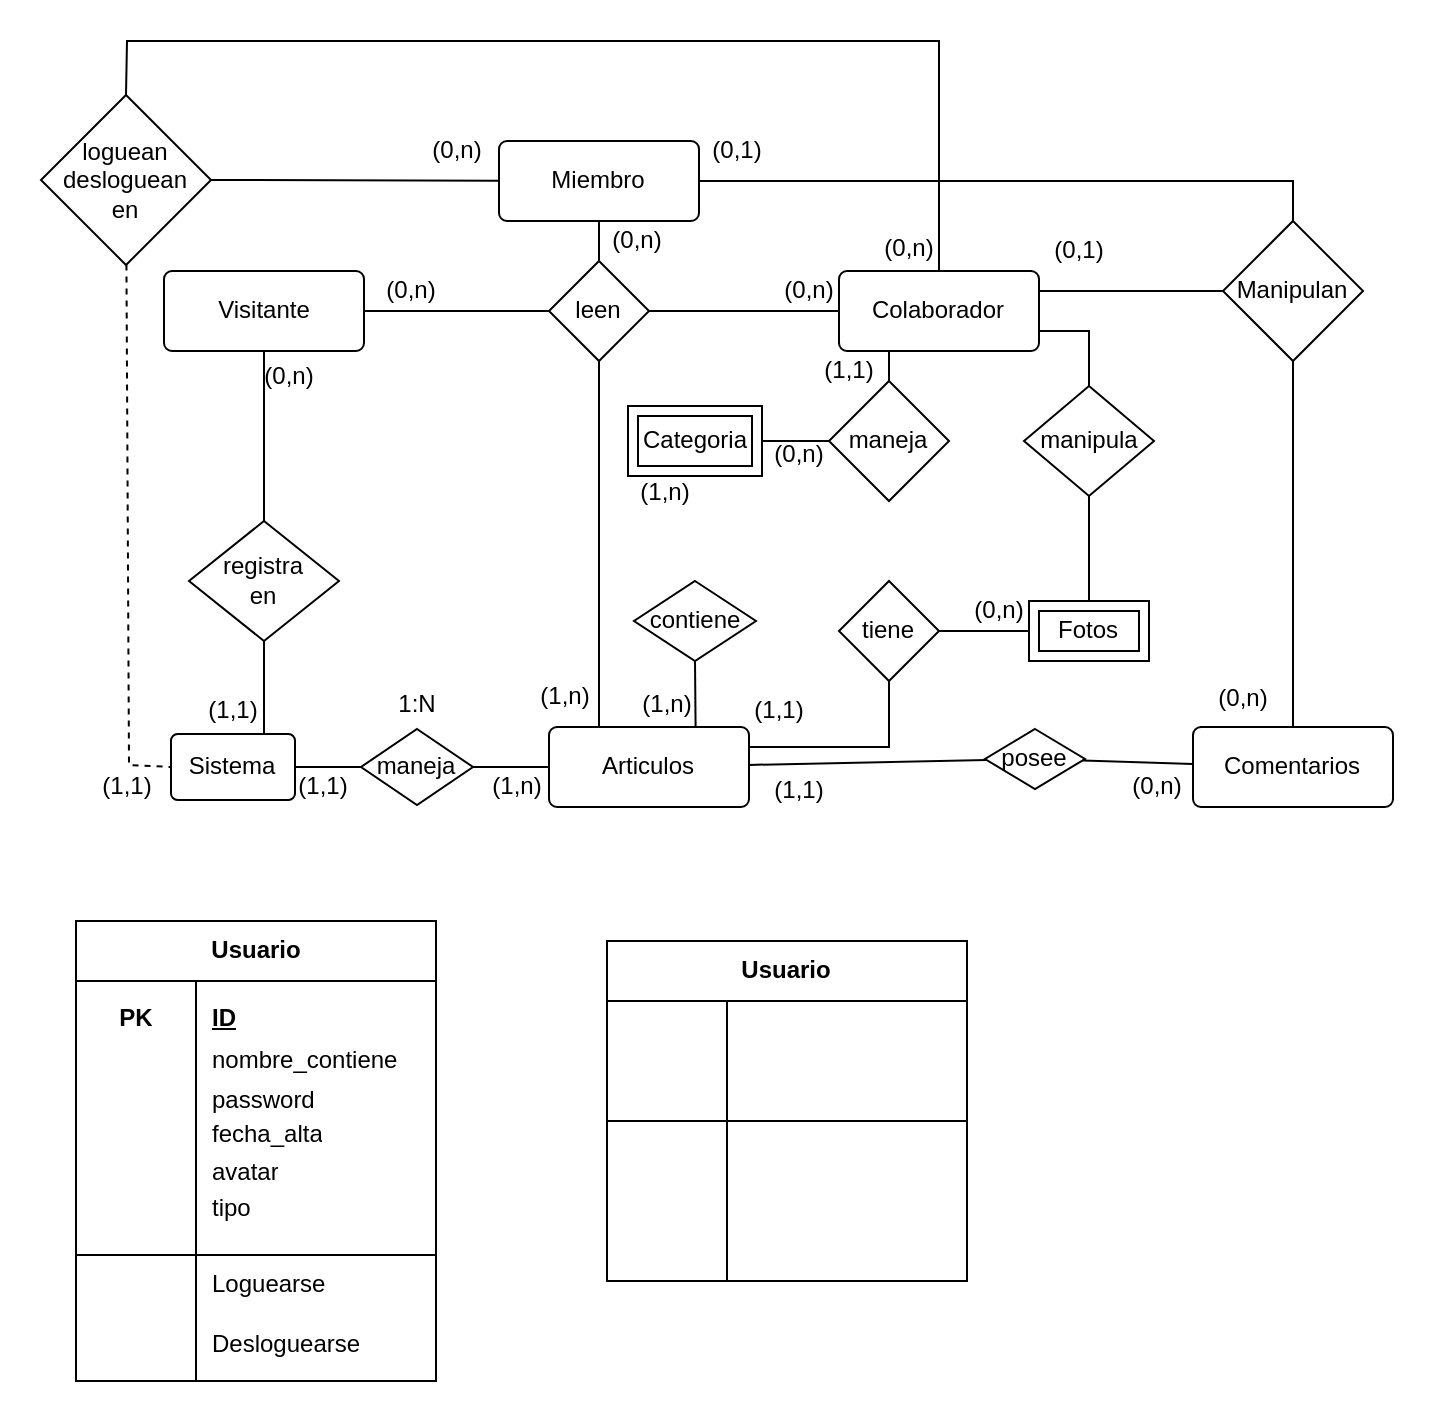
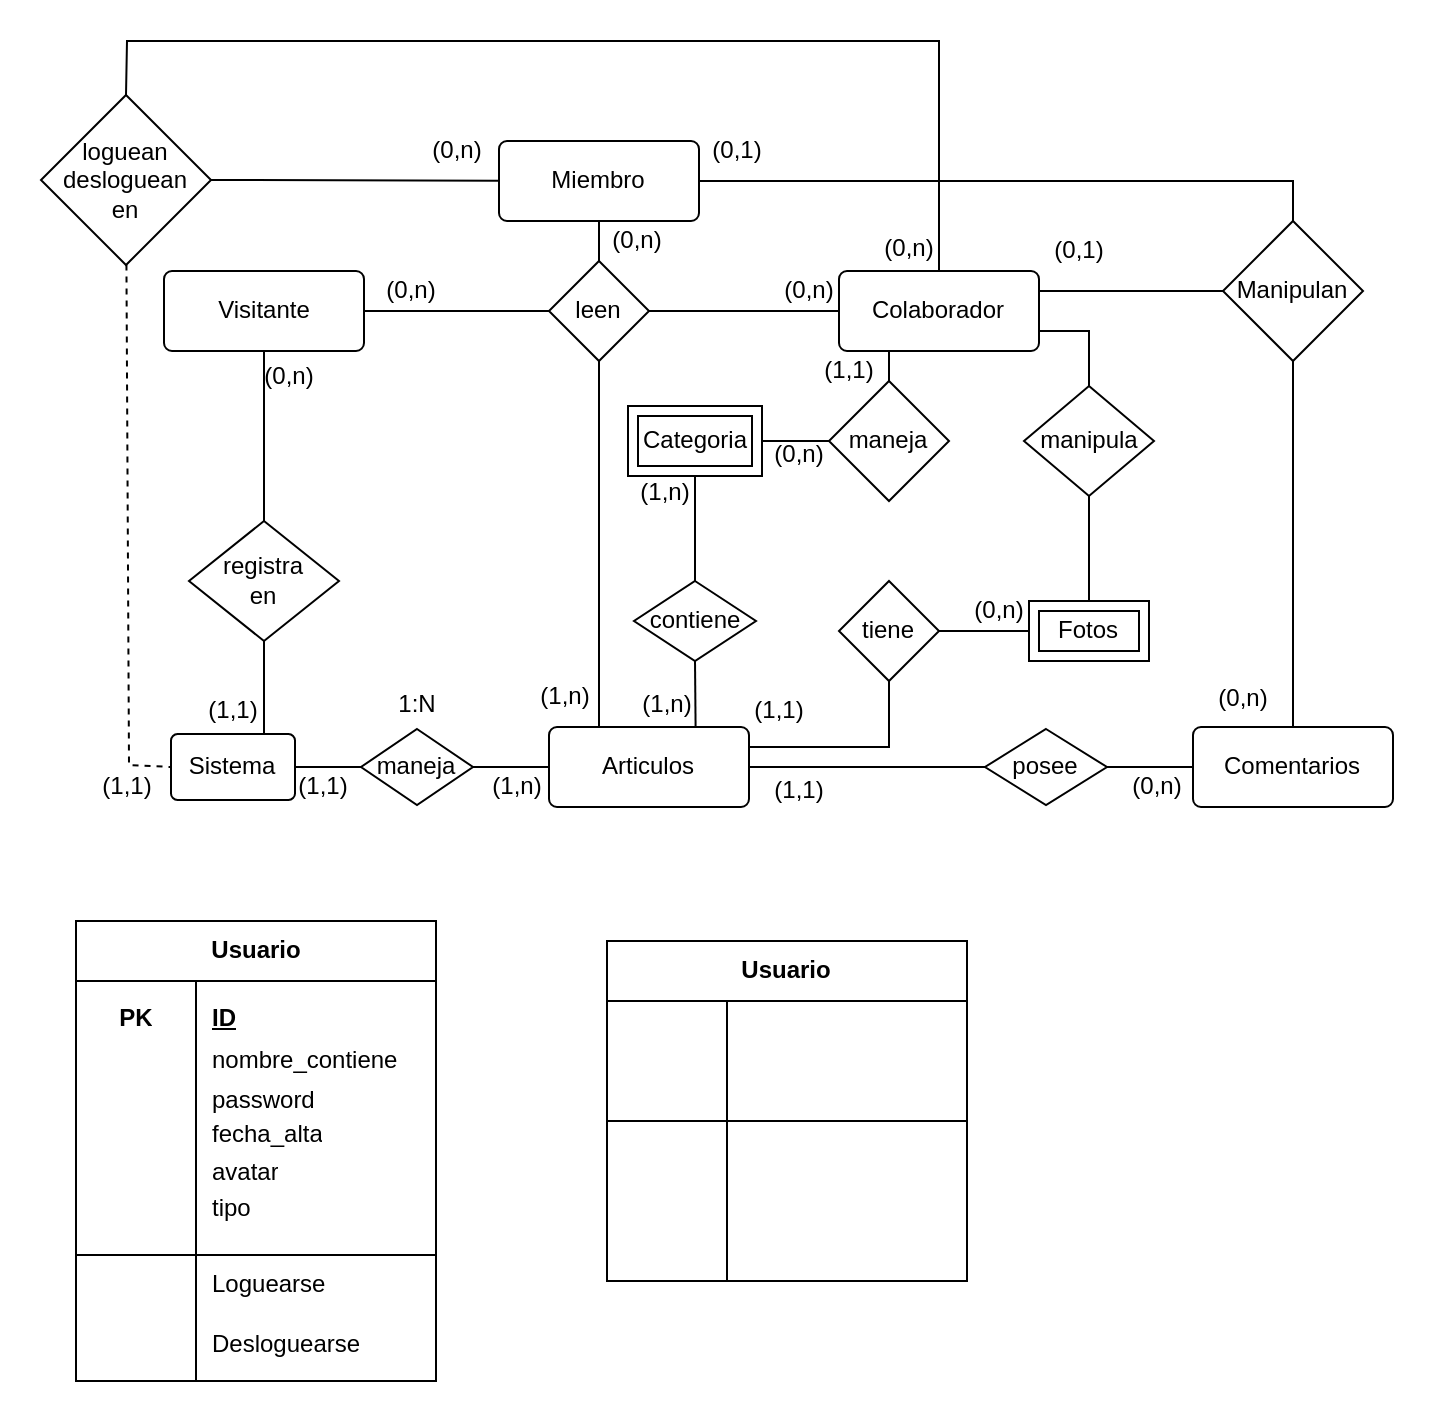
none -> (695, 529)
(1035, 759) -> (1046, 767)
